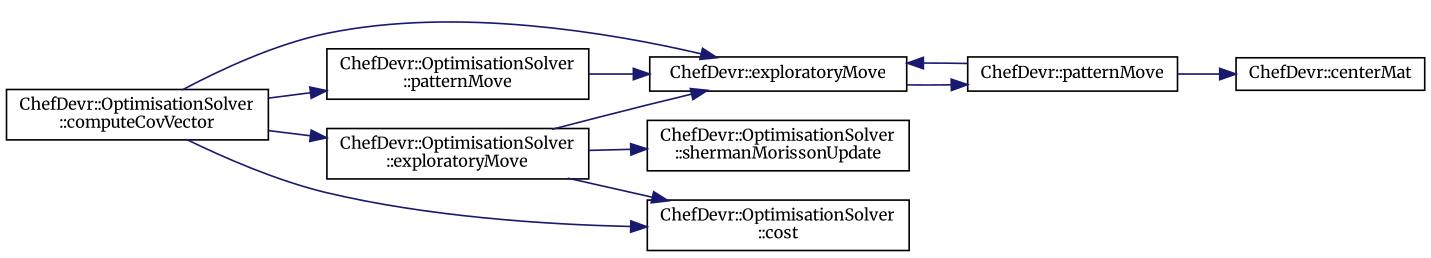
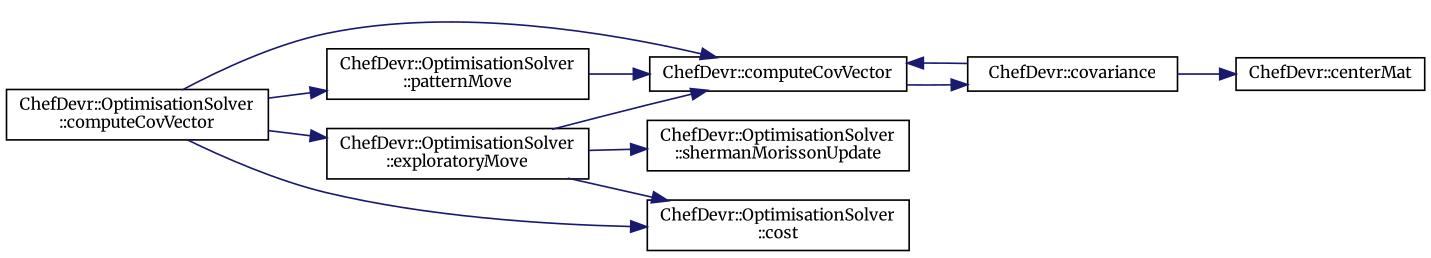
(778, 74) -> (778, 74)
(1073, 74) -> (1073, 74)
